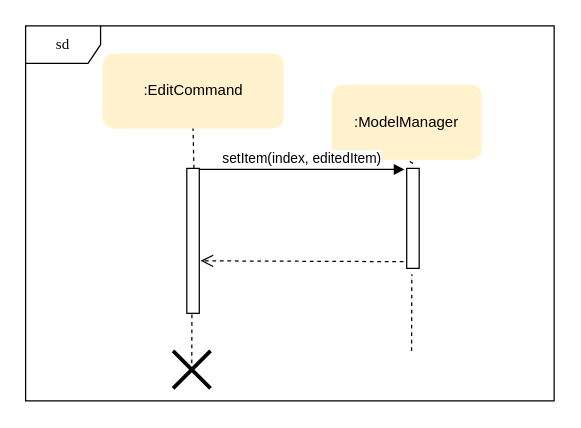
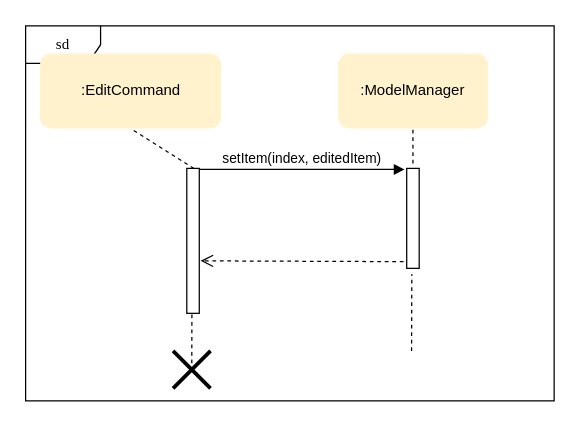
(193, 91) -> (131, 91)
(407, 122) -> (413, 91)
